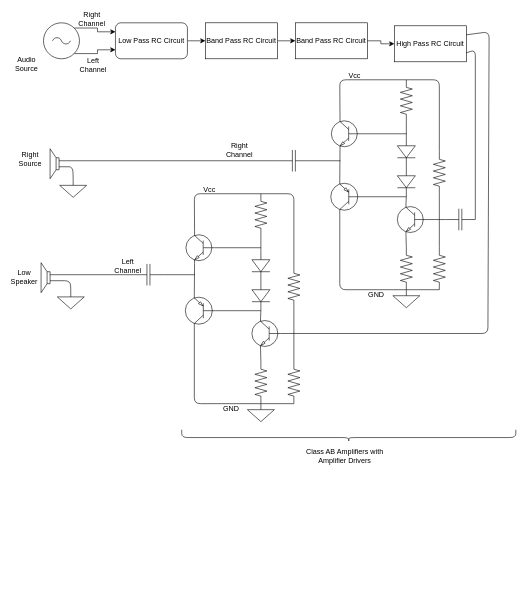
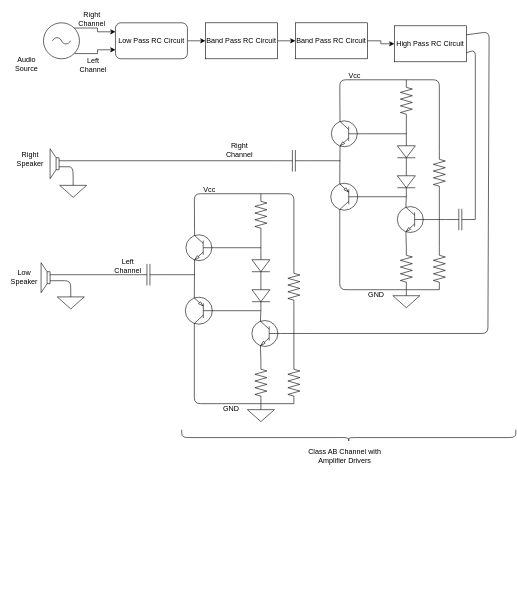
(30, 159) -> (30, 159)
(345, 456) -> (345, 456)
